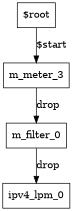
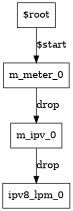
(36, 75) -> (36, 75)
(36, 136) -> (36, 136)
(36, 196) -> (36, 196)
